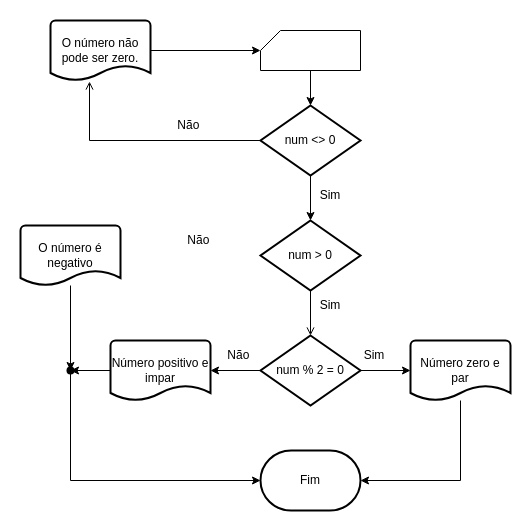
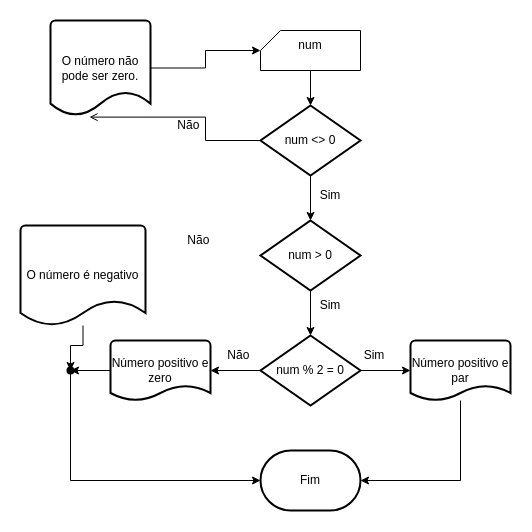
none -> (311, 46)
(101, 51) -> (101, 68)
(71, 256) -> (83, 276)
(311, 329) -> (311, 327)
(161, 371) -> (161, 371)
(461, 371) -> (461, 371)
